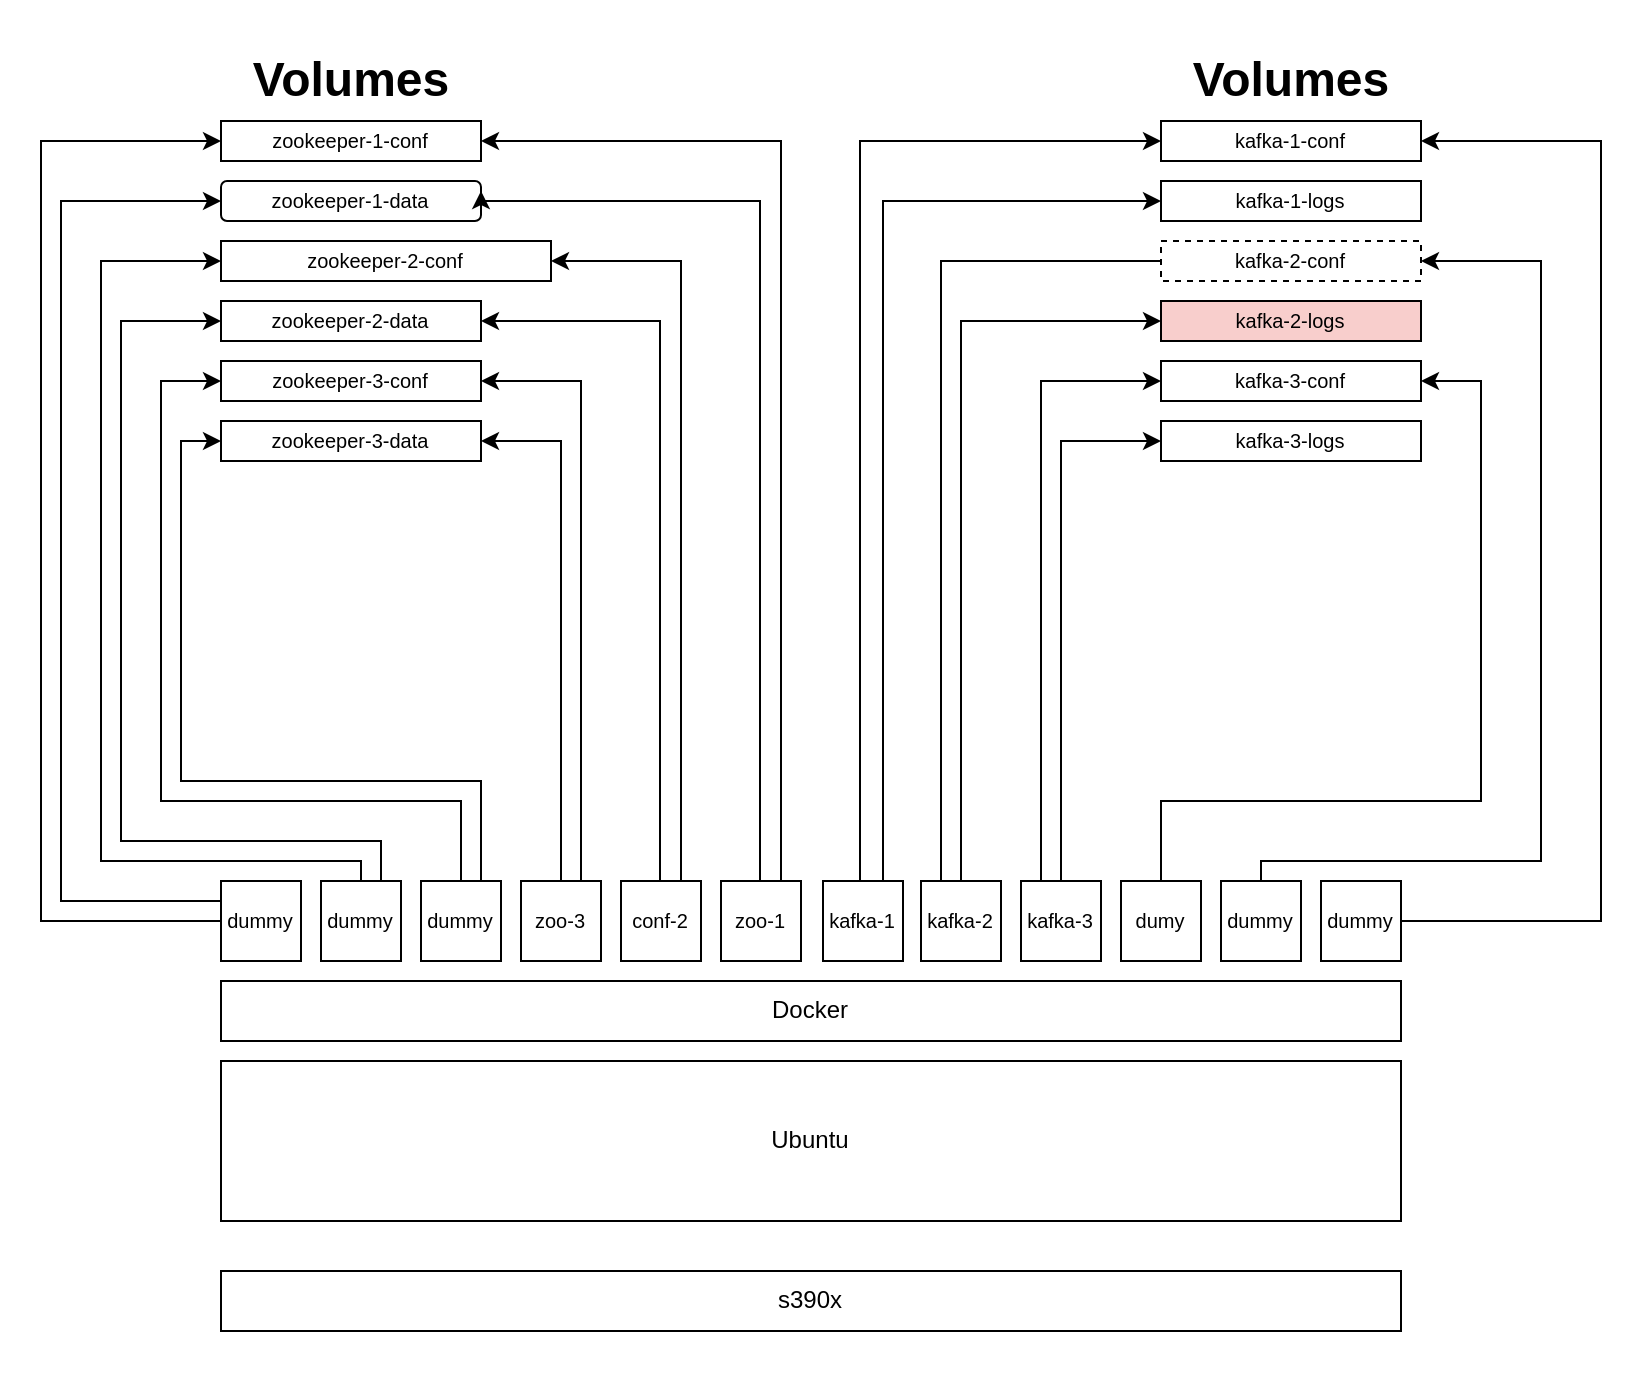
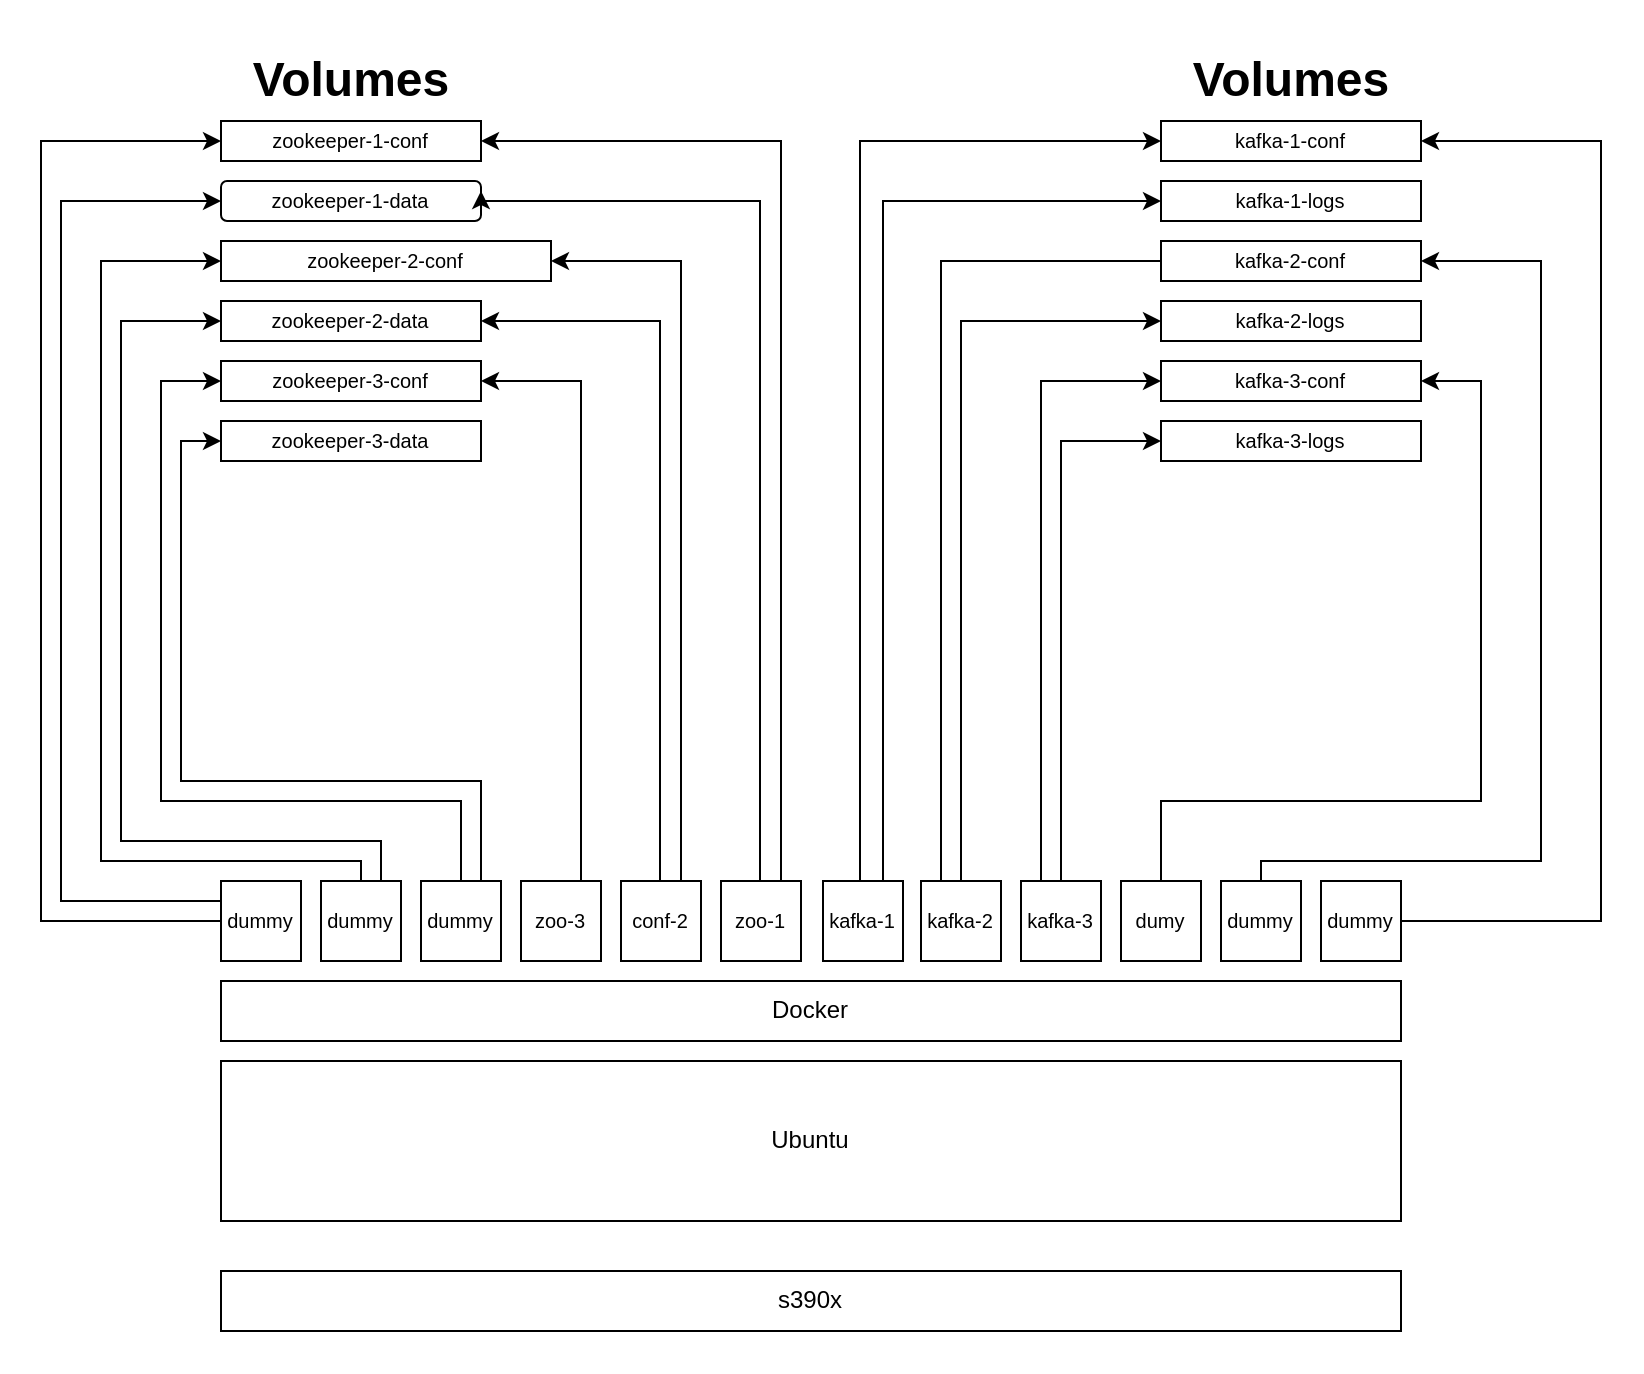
(1291, 261) -> (1291, 261)
(1291, 321) -> (1291, 321)
(561, 628) -> none
